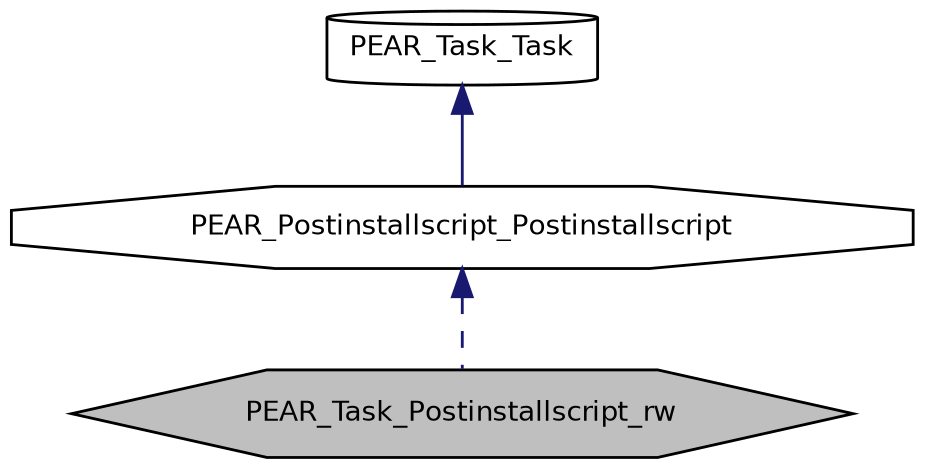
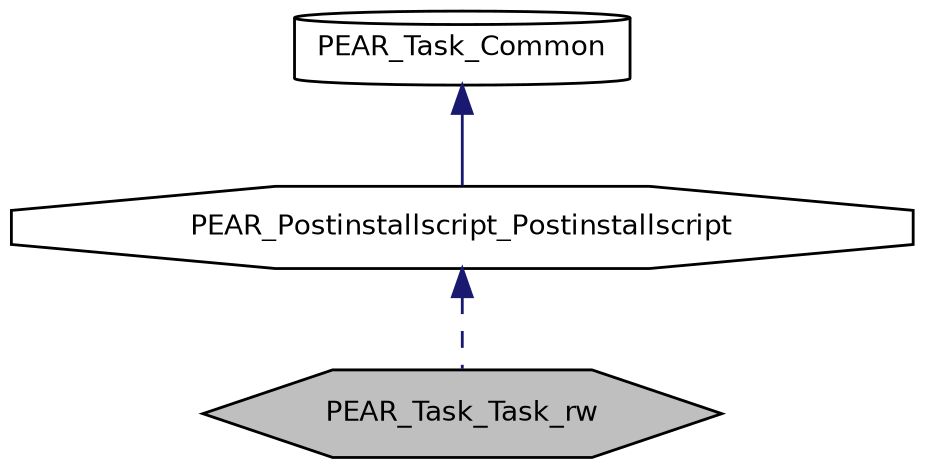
(462, 48) -> (462, 48)
(462, 414) -> (462, 414)
